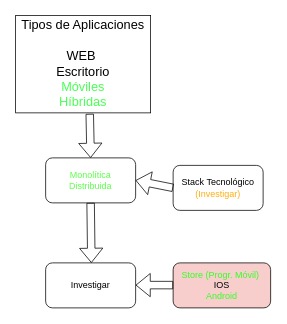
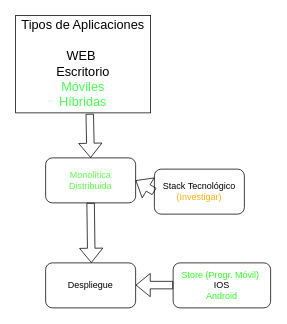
(218, 188) -> (199, 192)
(90, 285) -> (90, 285)
(222, 285) -> (222, 285)
